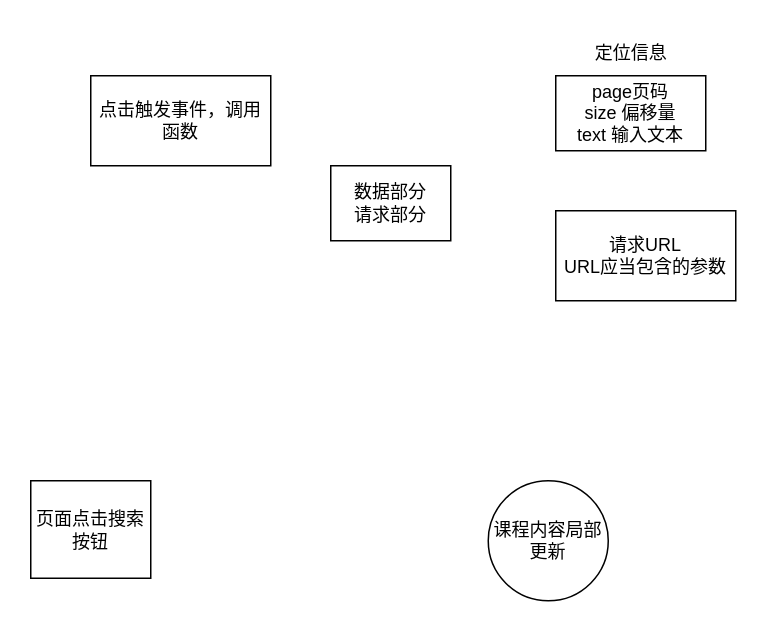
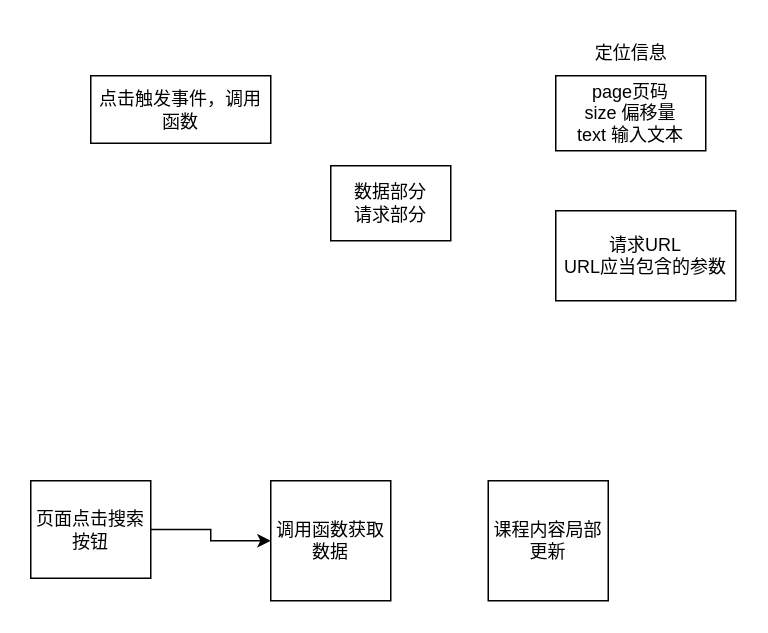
(181, 121) -> (181, 110)
none -> (211, 530)
none -> (331, 541)
(548, 541) -> (548, 541)
